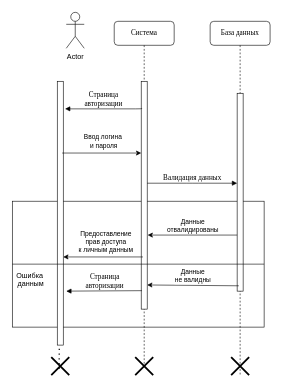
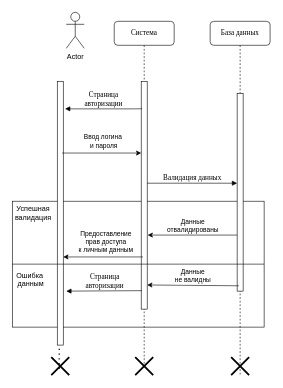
none -> (33, 213)
